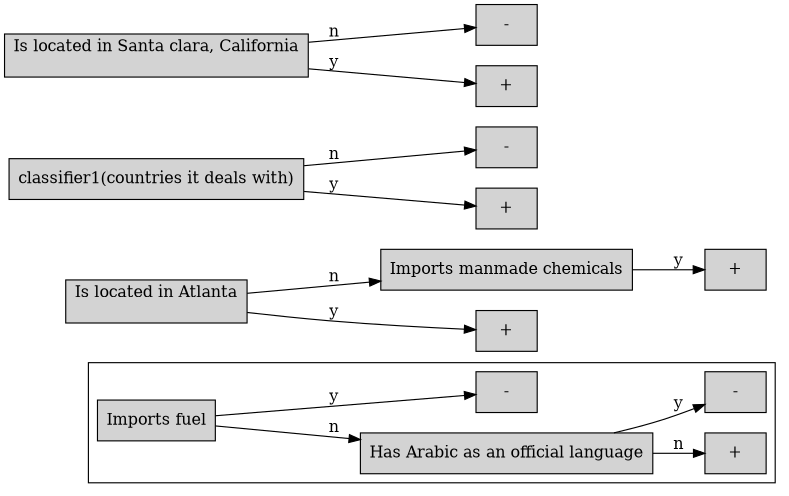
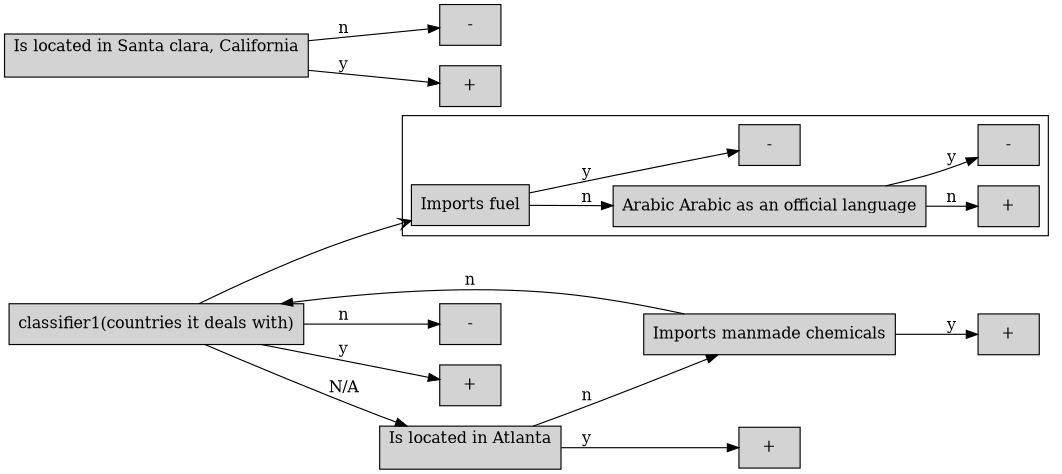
none -> (298, 259)
none -> (489, 290)
none -> (300, 384)
(507, 453) -> (770, 206)
